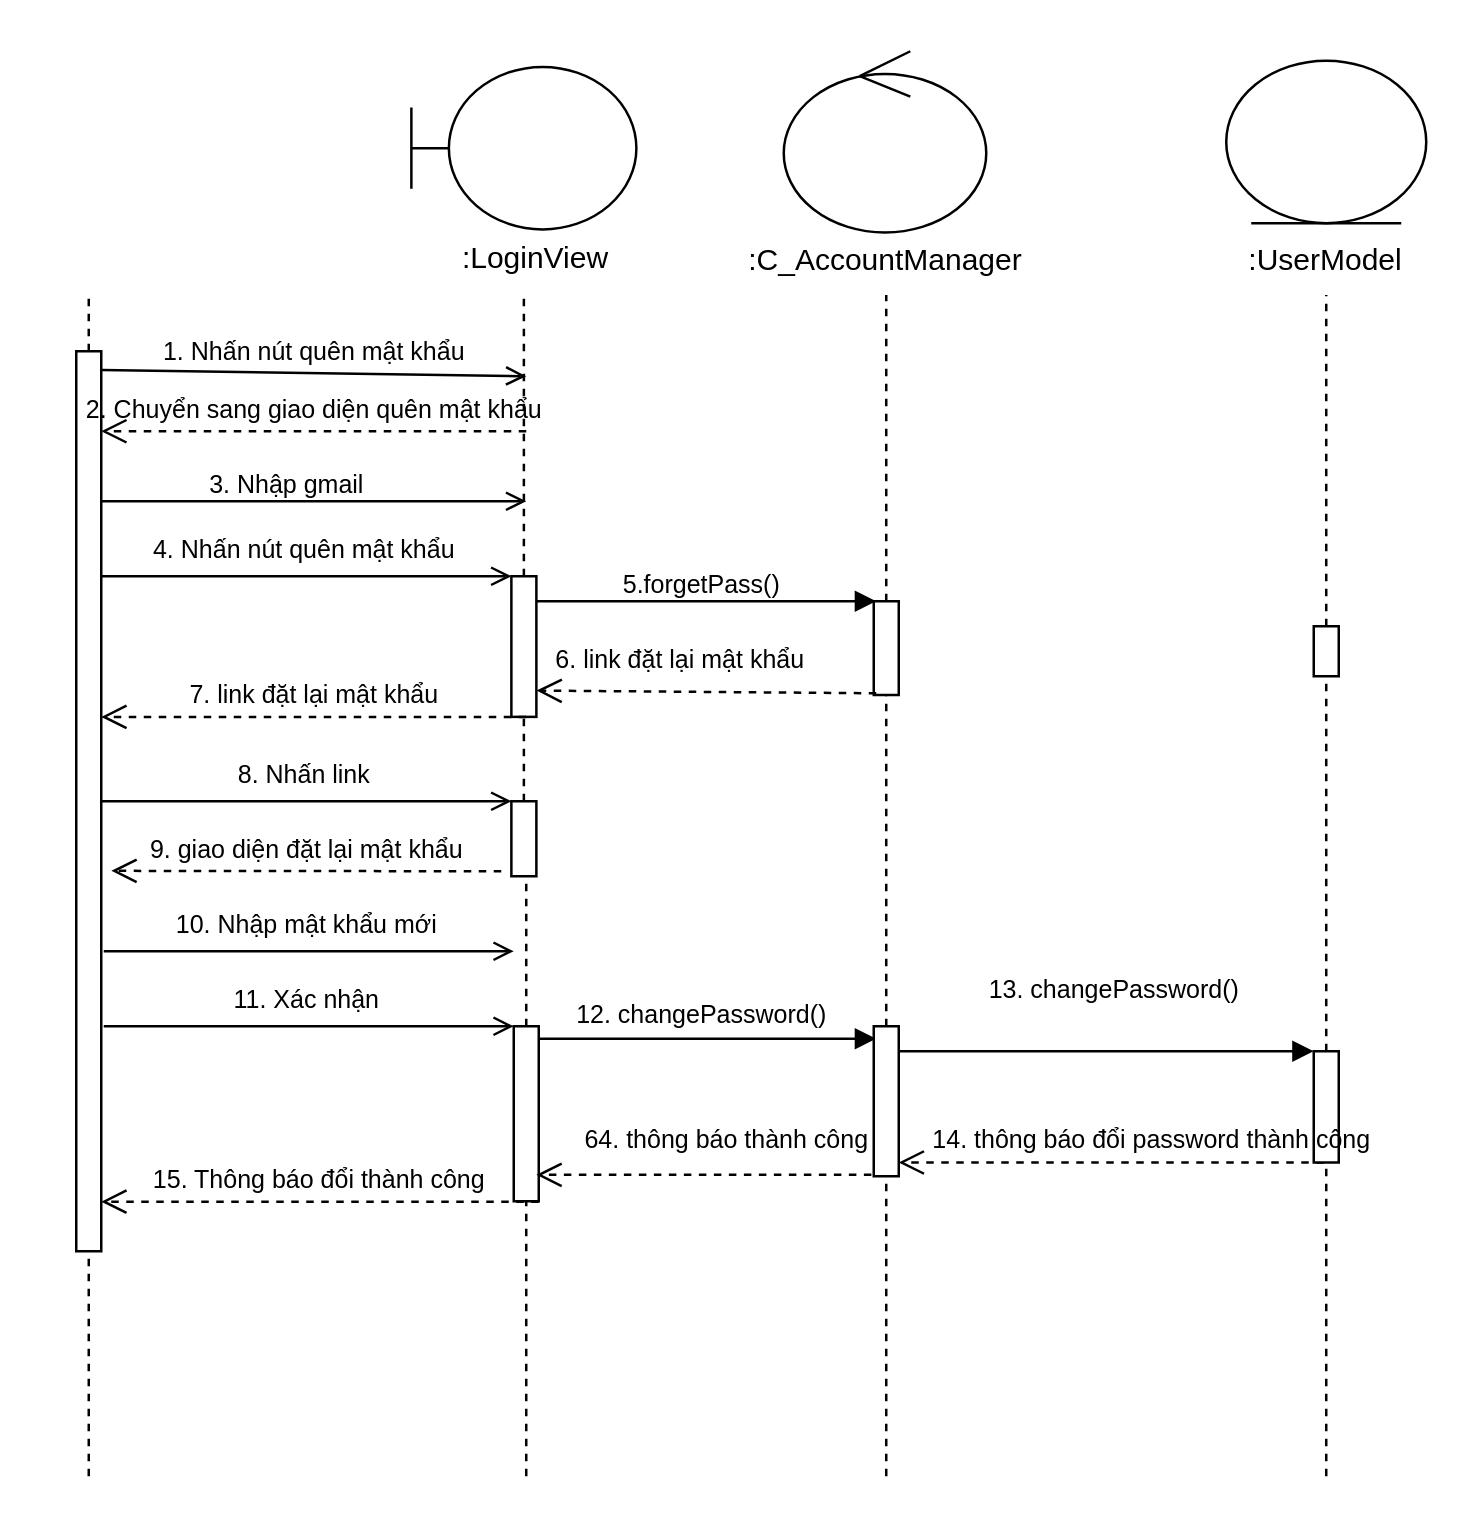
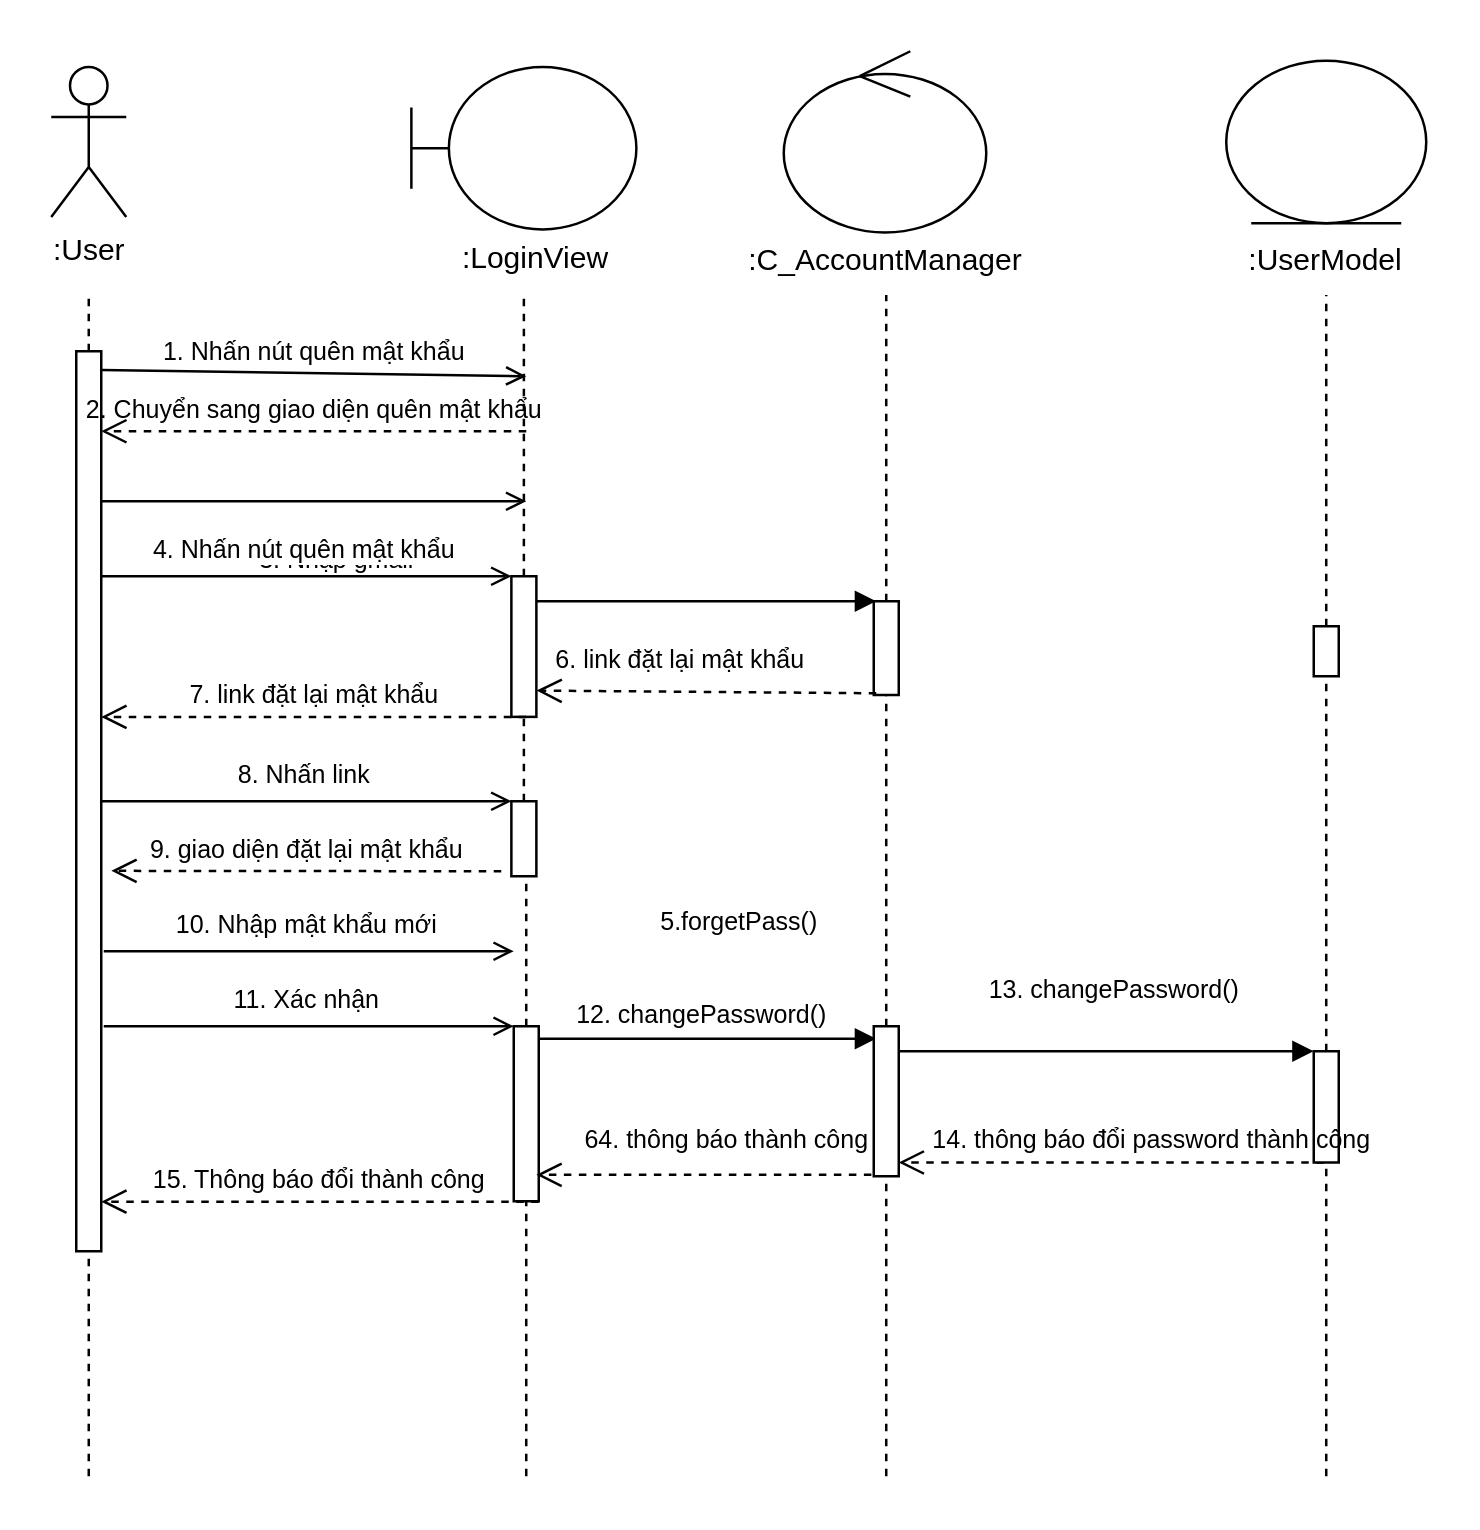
none -> (89, 142)
(286, 483) -> (336, 558)
(701, 583) -> (739, 920)
